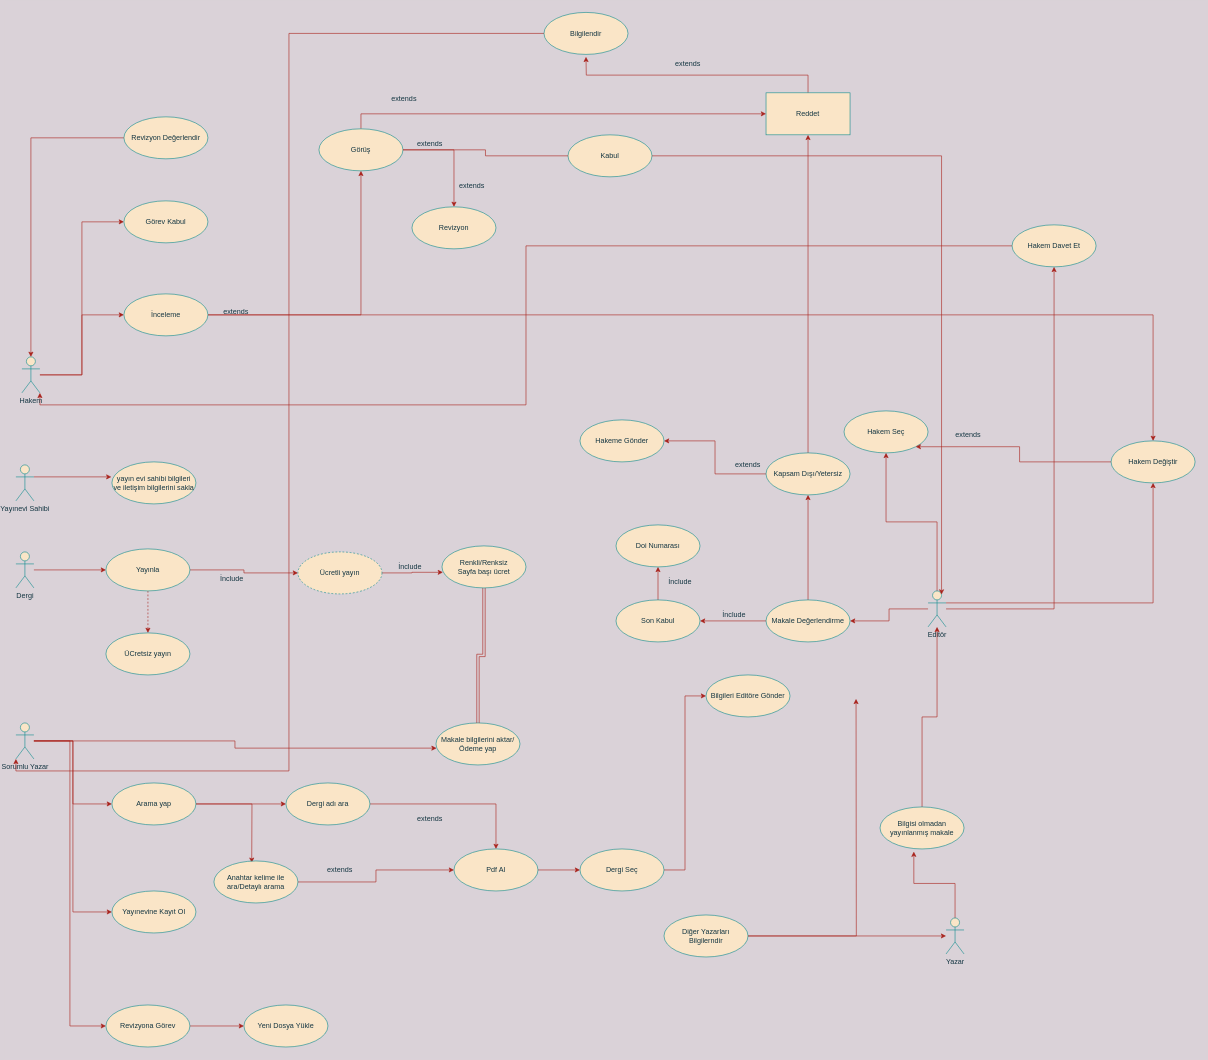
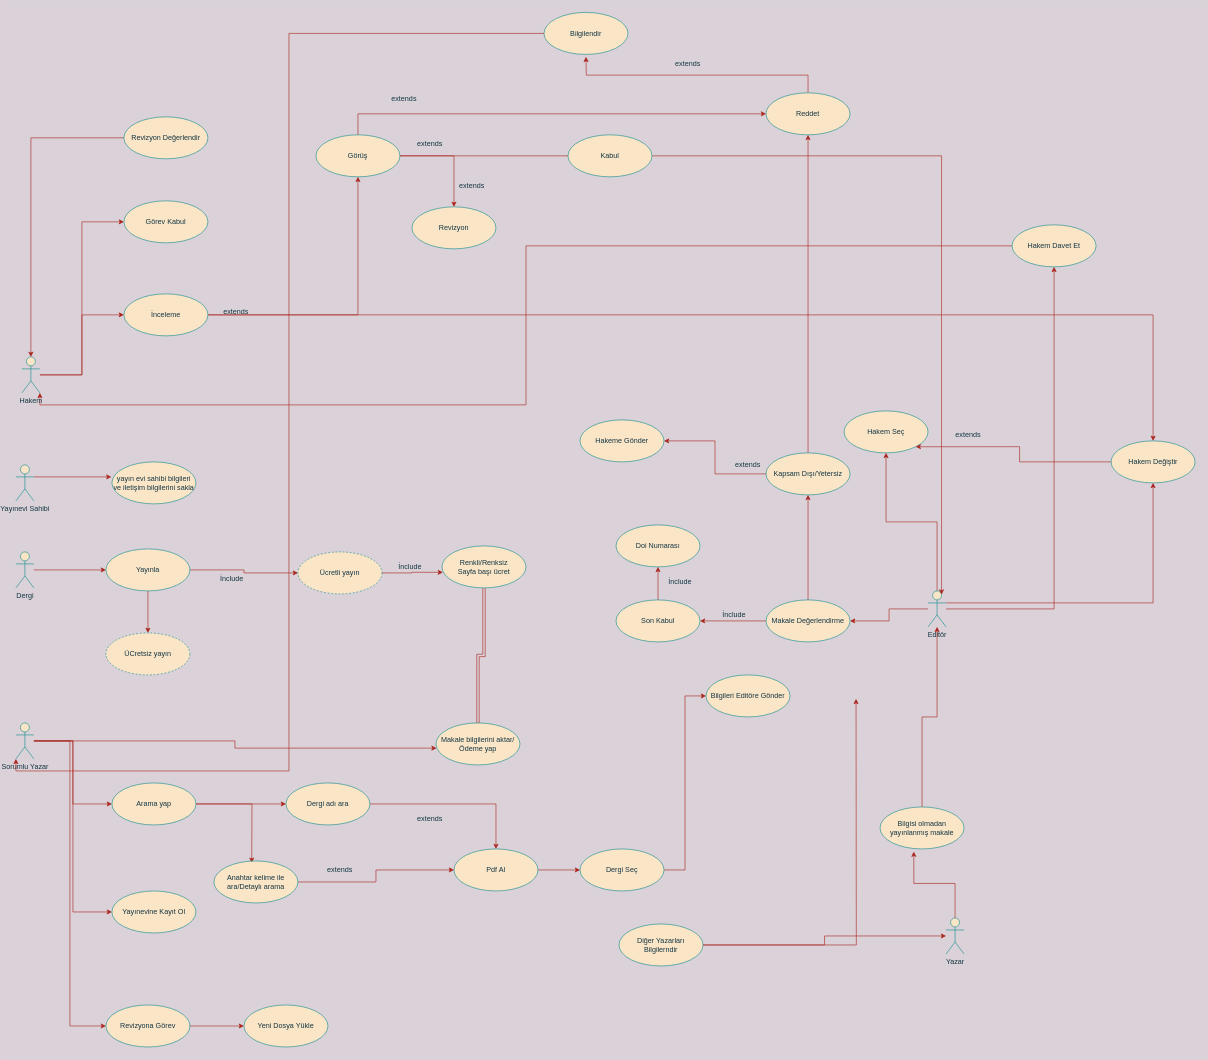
(808, 114) -> (808, 114)
(361, 150) -> (358, 156)
(148, 609) -> (148, 609)
(148, 654) -> (148, 654)
(706, 936) -> (661, 945)
